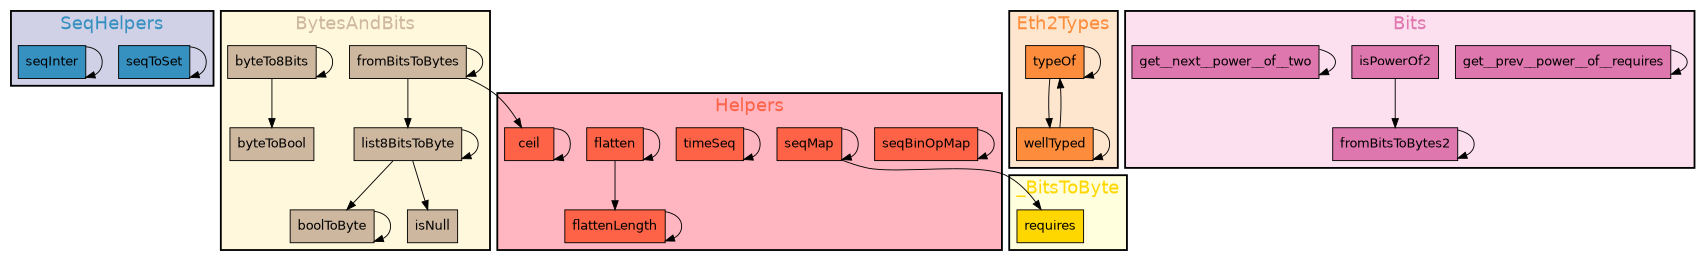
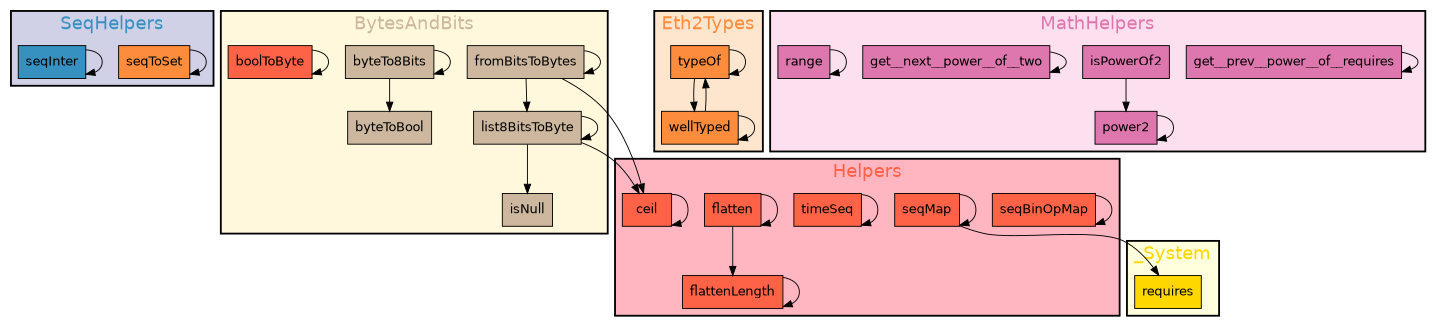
(1410, 25) -> (1098, 25)
(154, 62) -> (154, 62)
none -> (804, 62)
(1395, 144) -> (1126, 128)
(373, 182) -> (602, 152)
(1068, 189) -> (1173, 255)
(332, 226) -> (270, 62)
